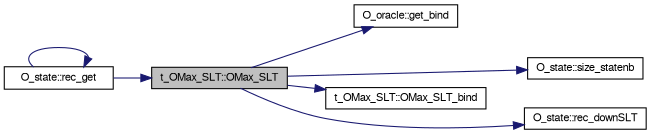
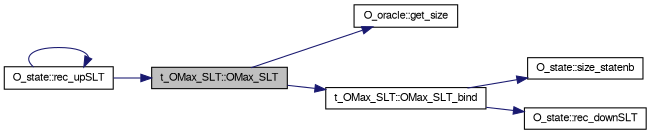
(406, 16) -> (406, 16)
(402, 73) -> (492, 84)
(59, 78) -> (59, 78)
(374, 125) -> (500, 109)
